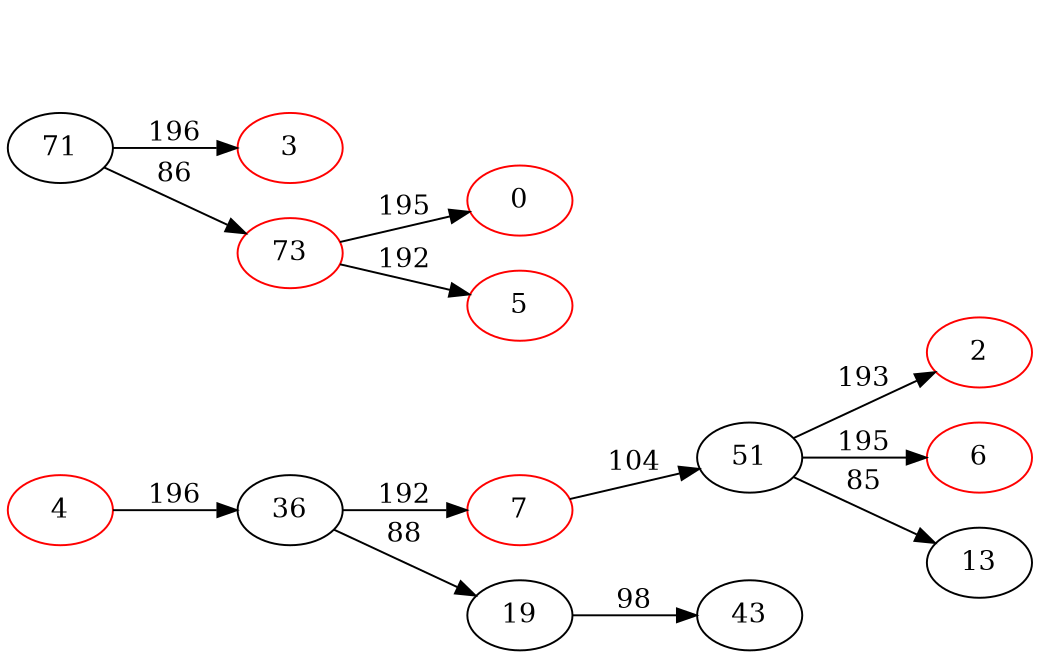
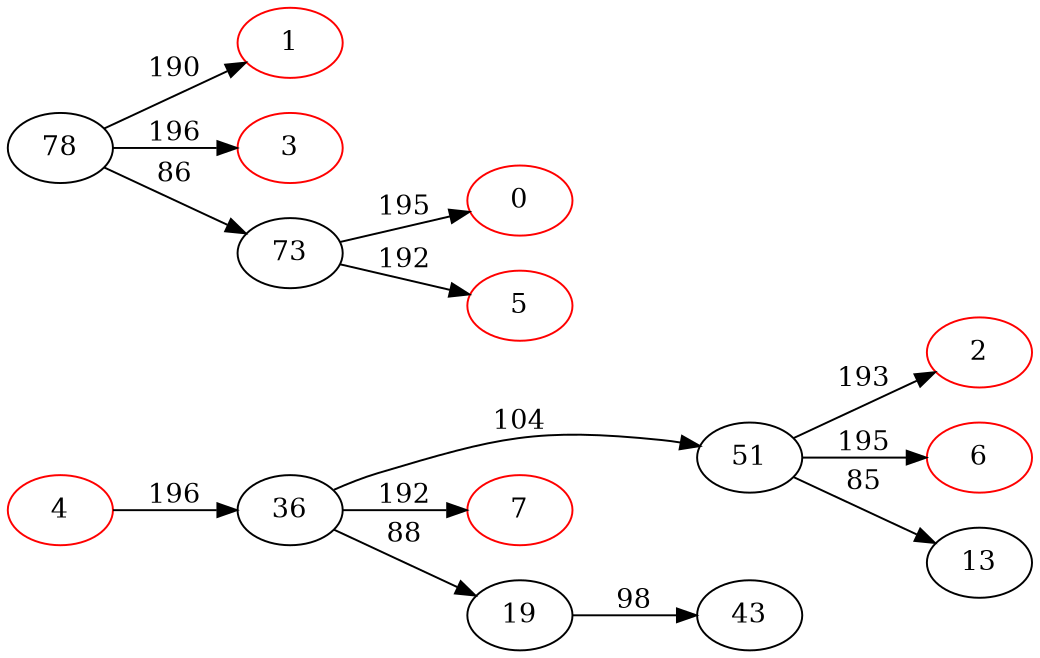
none -> (290, 43)
(60, 148) -> (60, 148)
(290, 253) -> (290, 253)
(625, 486) -> (504, 441)
